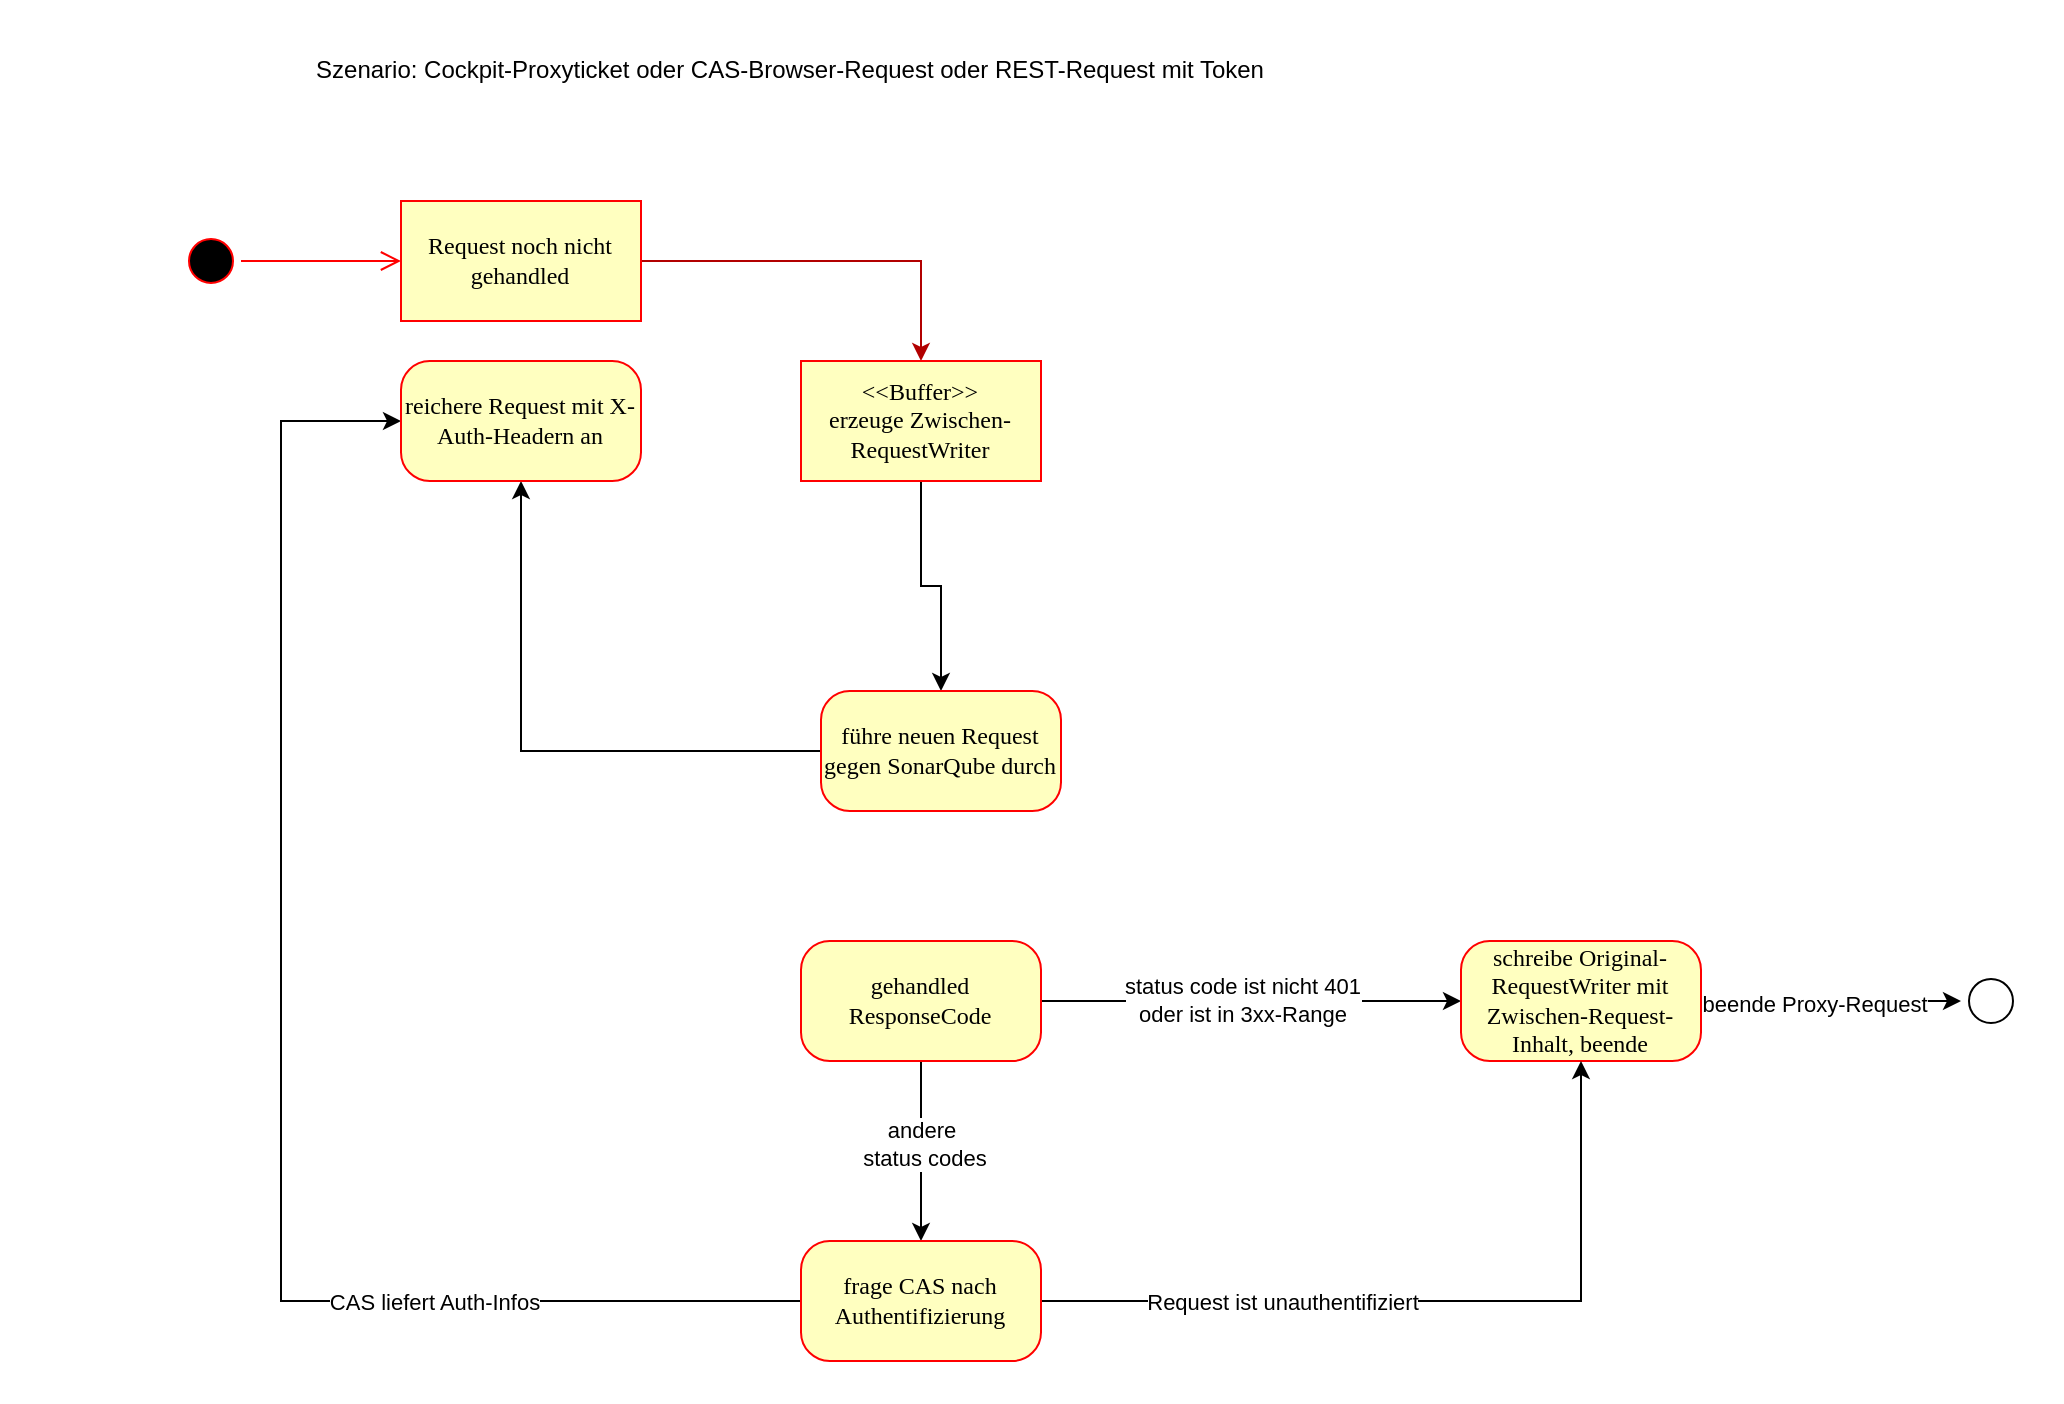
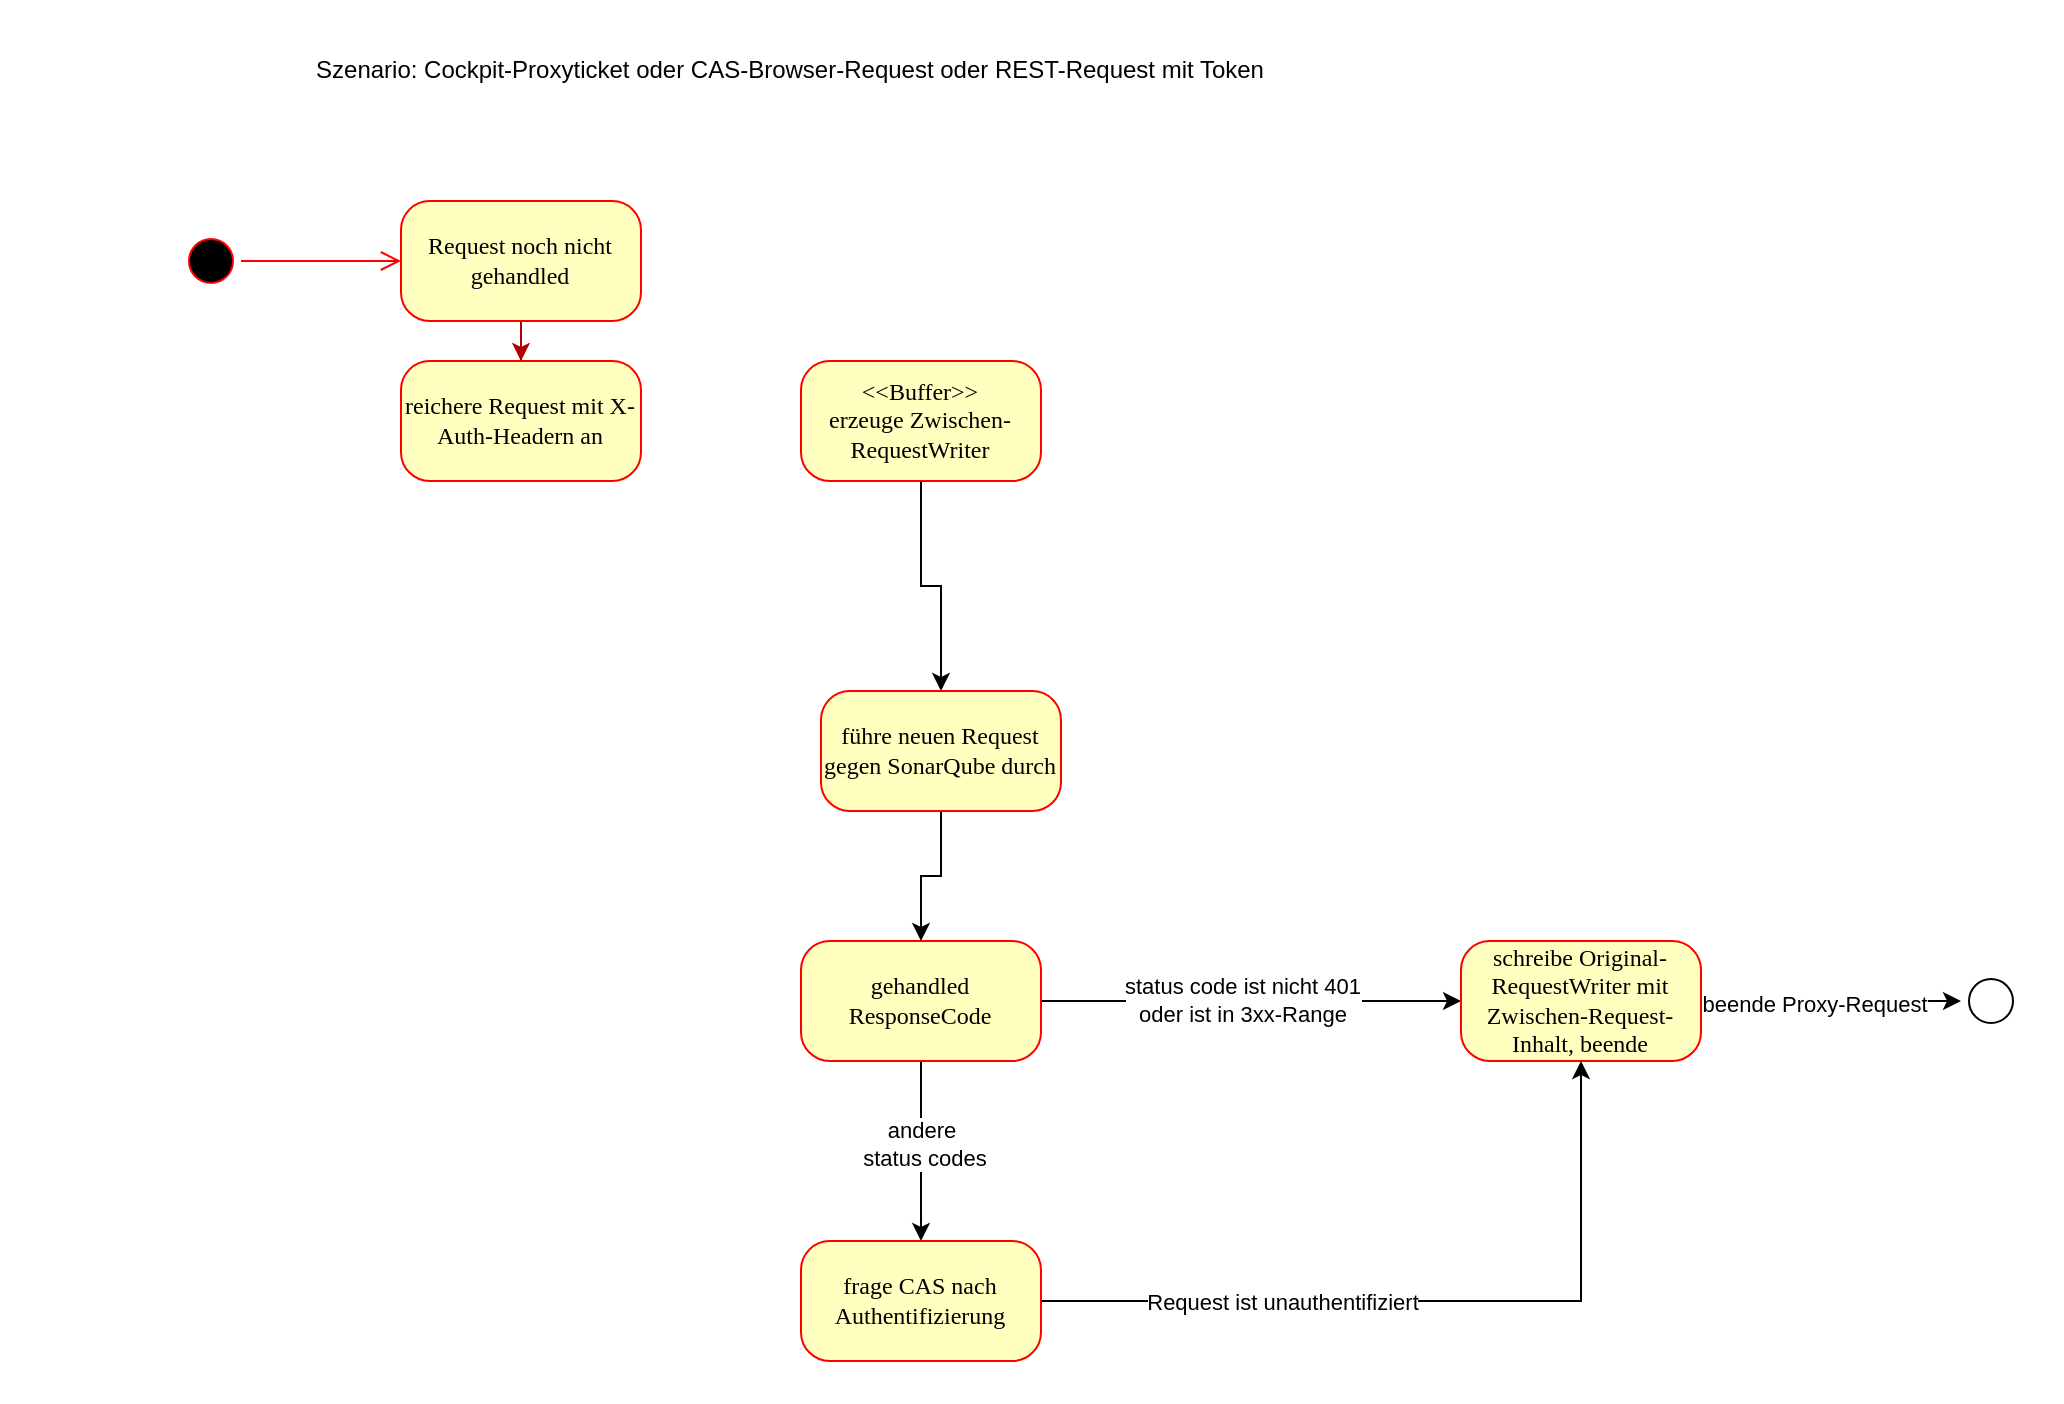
(521, 261) -> (521, 261)
(824, 261) -> (521, 348)
(921, 421) -> (921, 421)
(543, 751) -> (938, 876)
(281, 835) -> none
